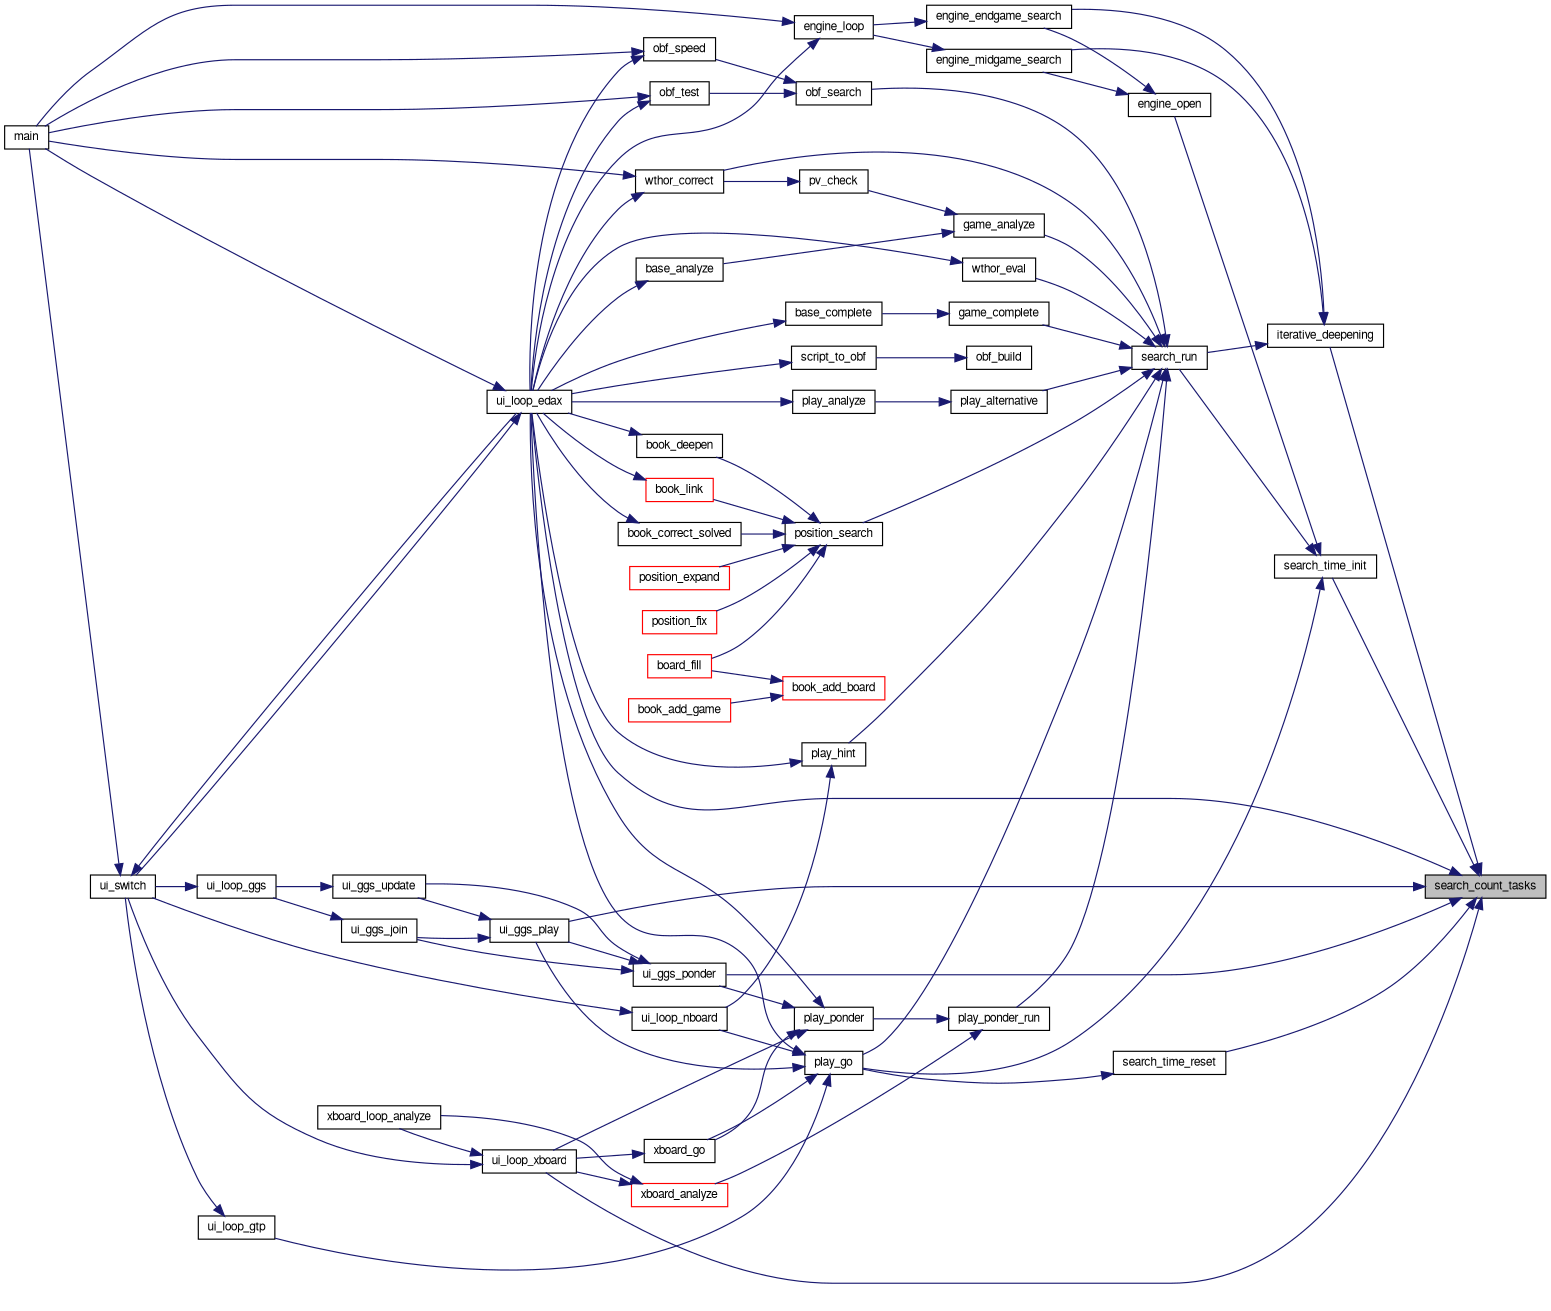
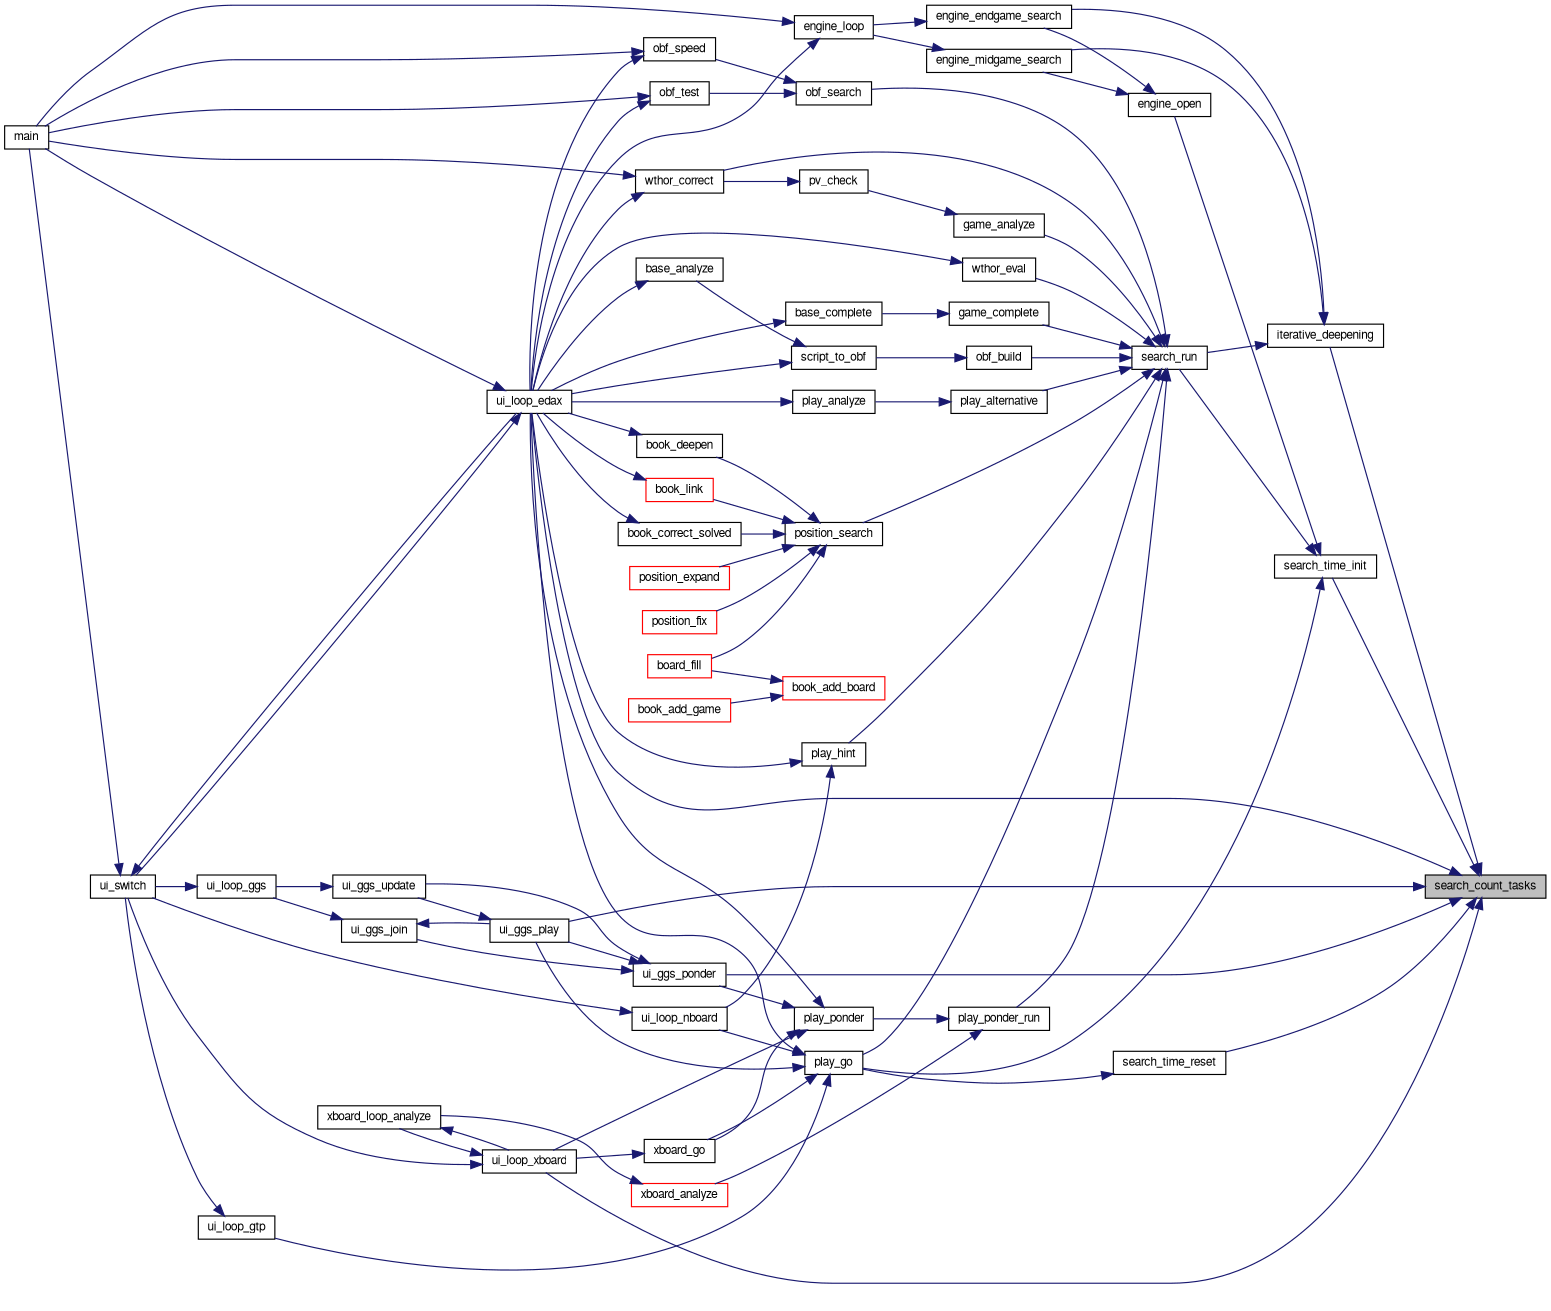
(827, 249) -> (744, 313)
none -> (1076, 358)
(447, 939) -> (459, 923)
(598, 1177) -> (481, 1140)
